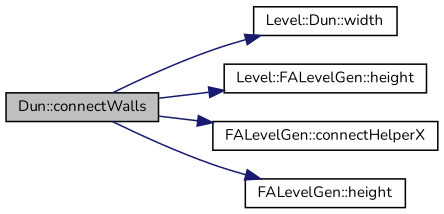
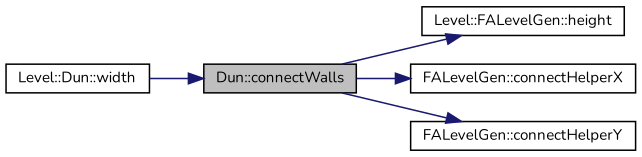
(178, 63) -> (169, 79)
(325, 193) -> (523, 136)
